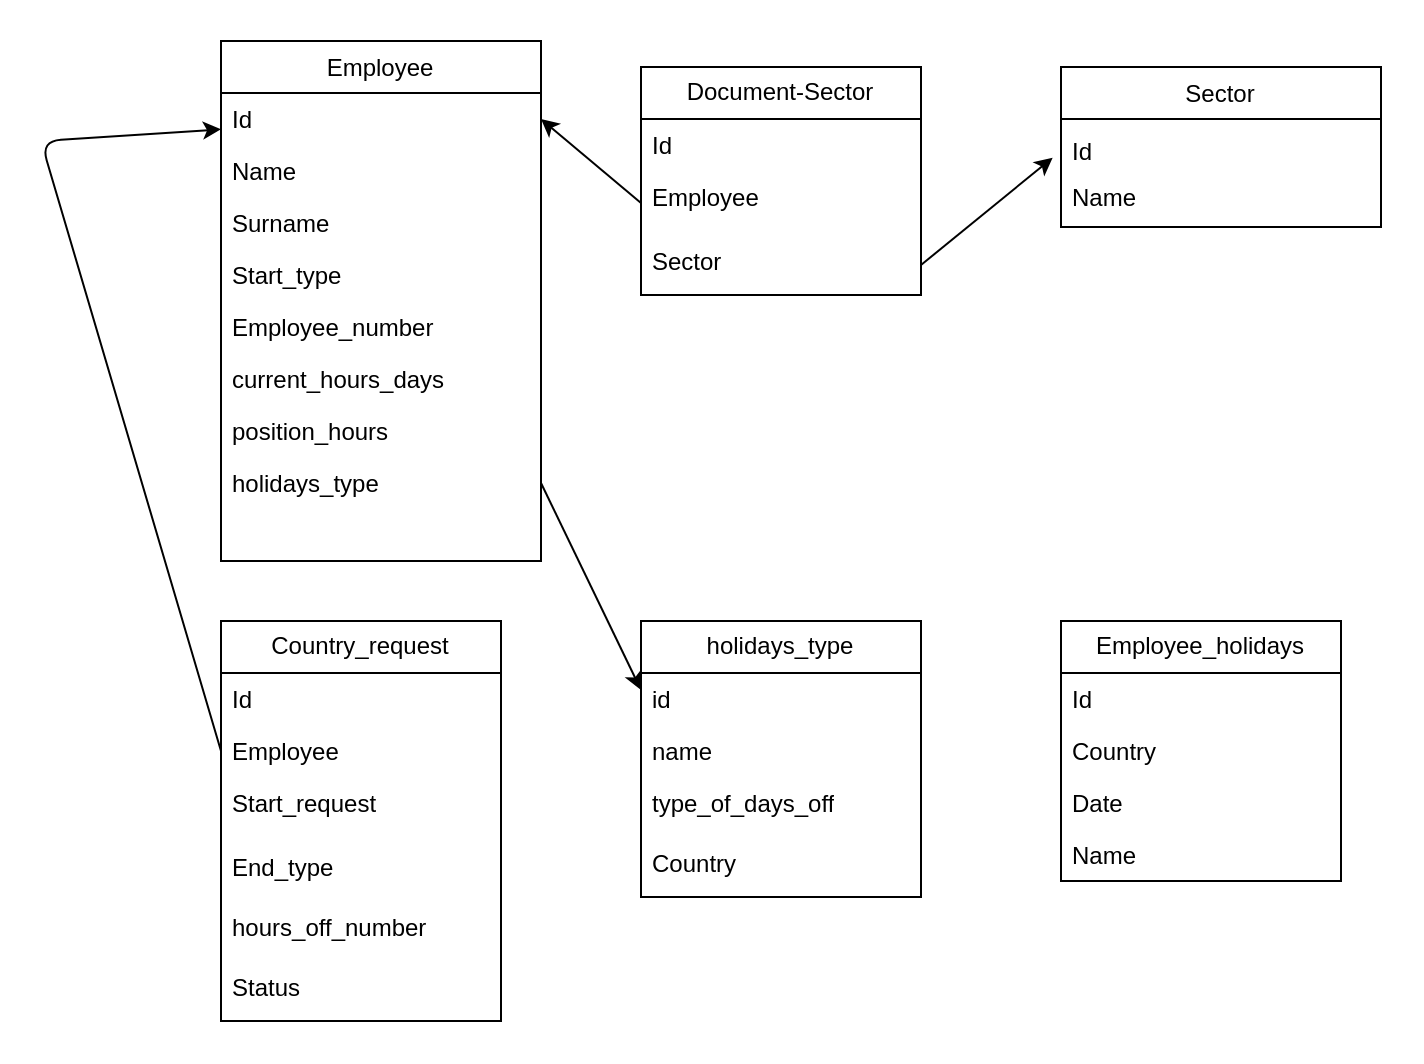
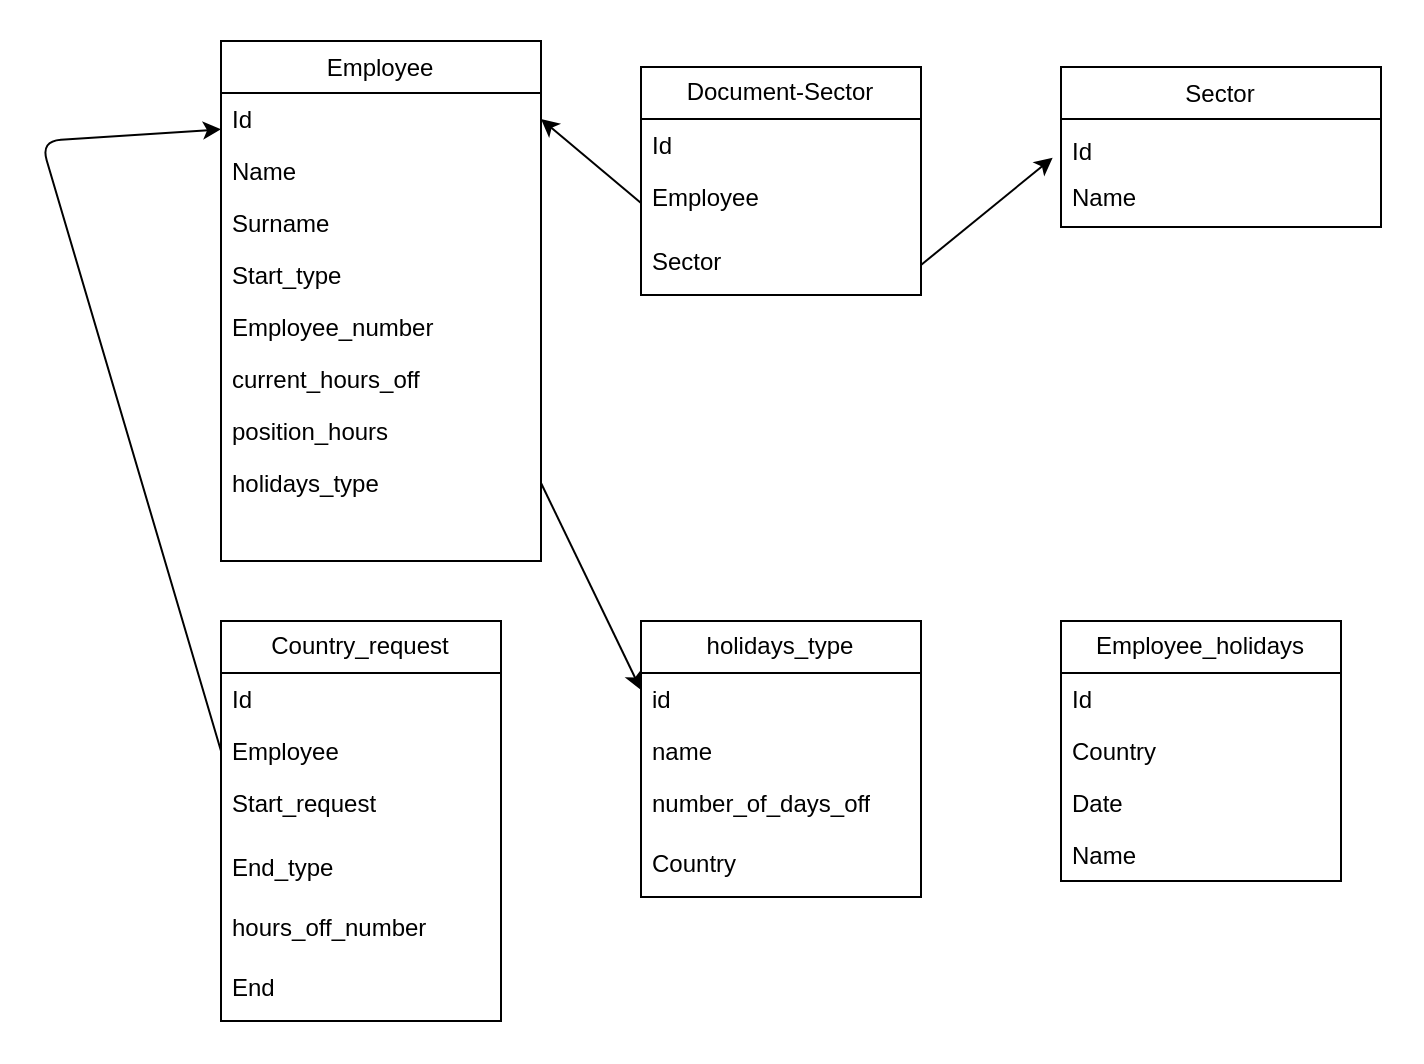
(353, 380) -> (346, 380)
(761, 805) -> (774, 805)
(273, 989) -> (253, 989)
